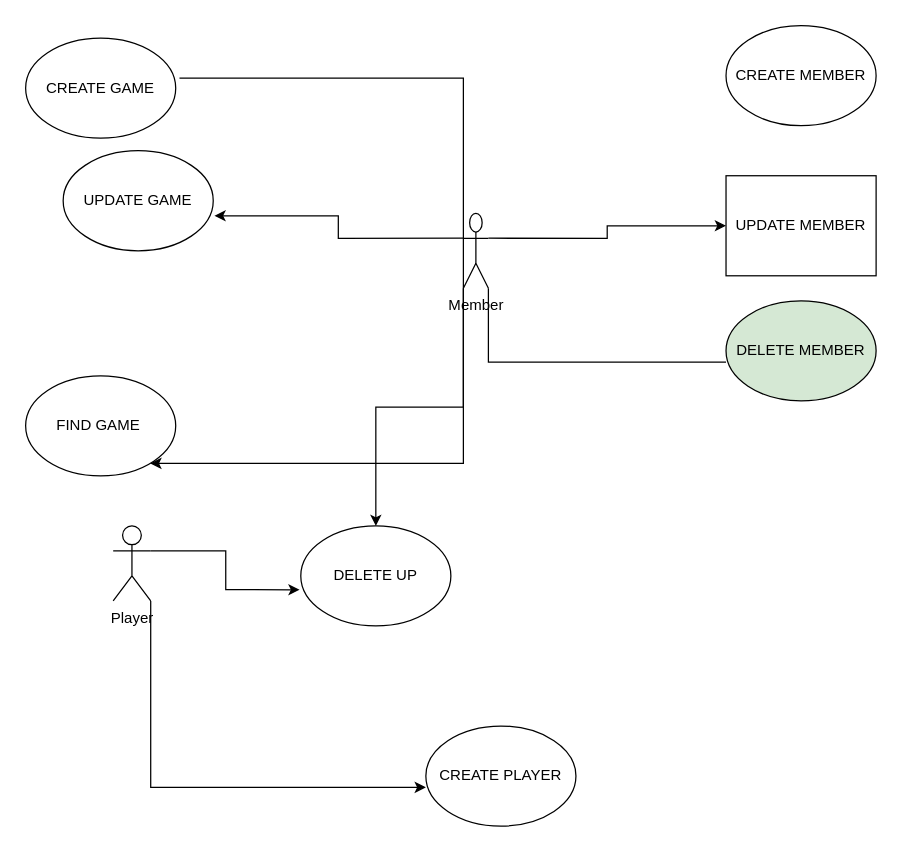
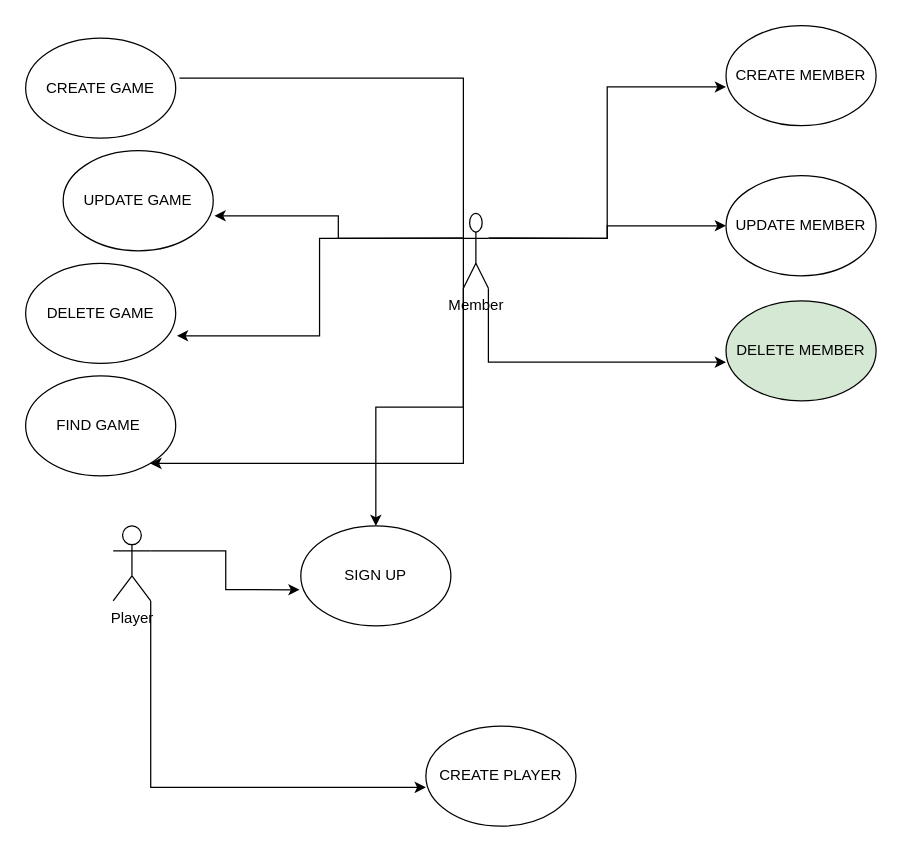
none -> (607, 100)
(801, 226) -> (801, 226)
none -> (101, 313)
none -> (309, 336)
(719, 362) -> (716, 362)
(376, 576) -> (376, 576)
